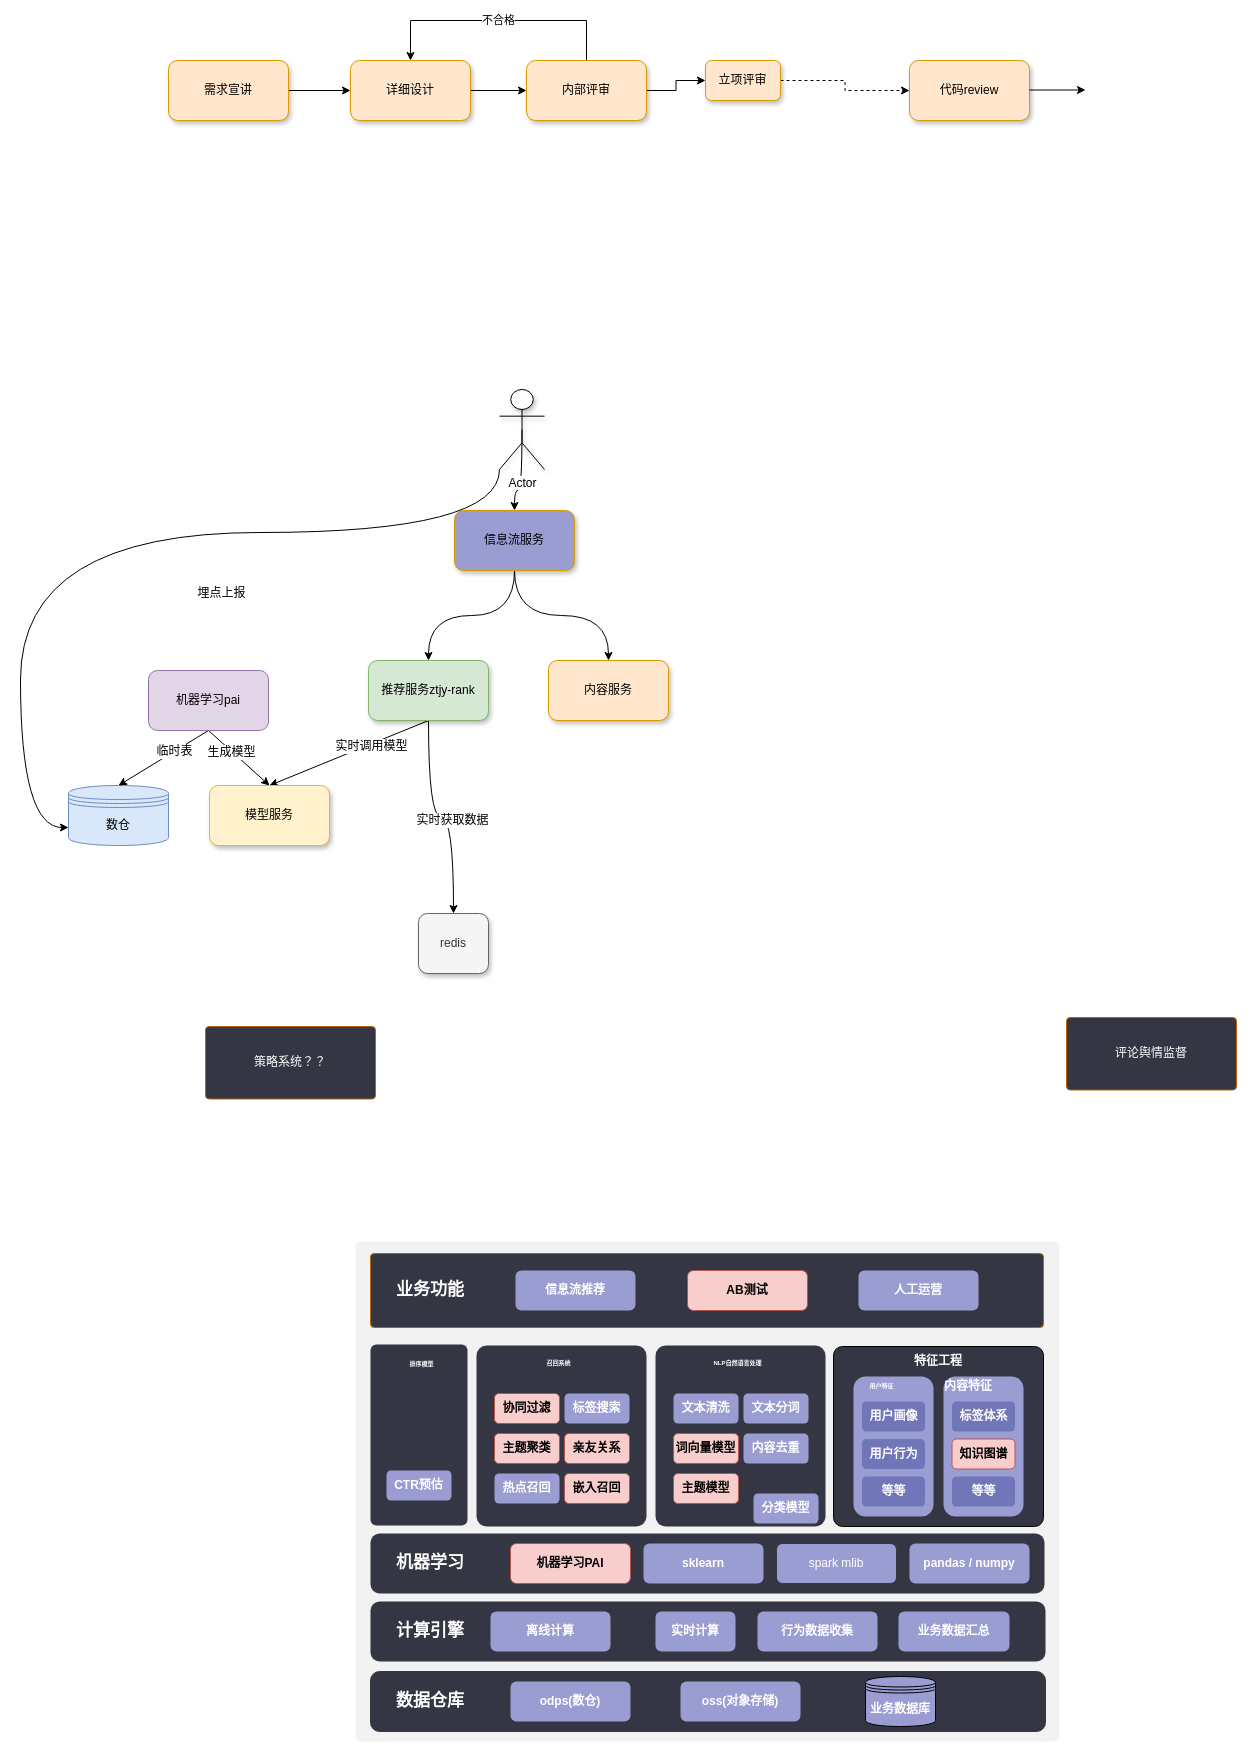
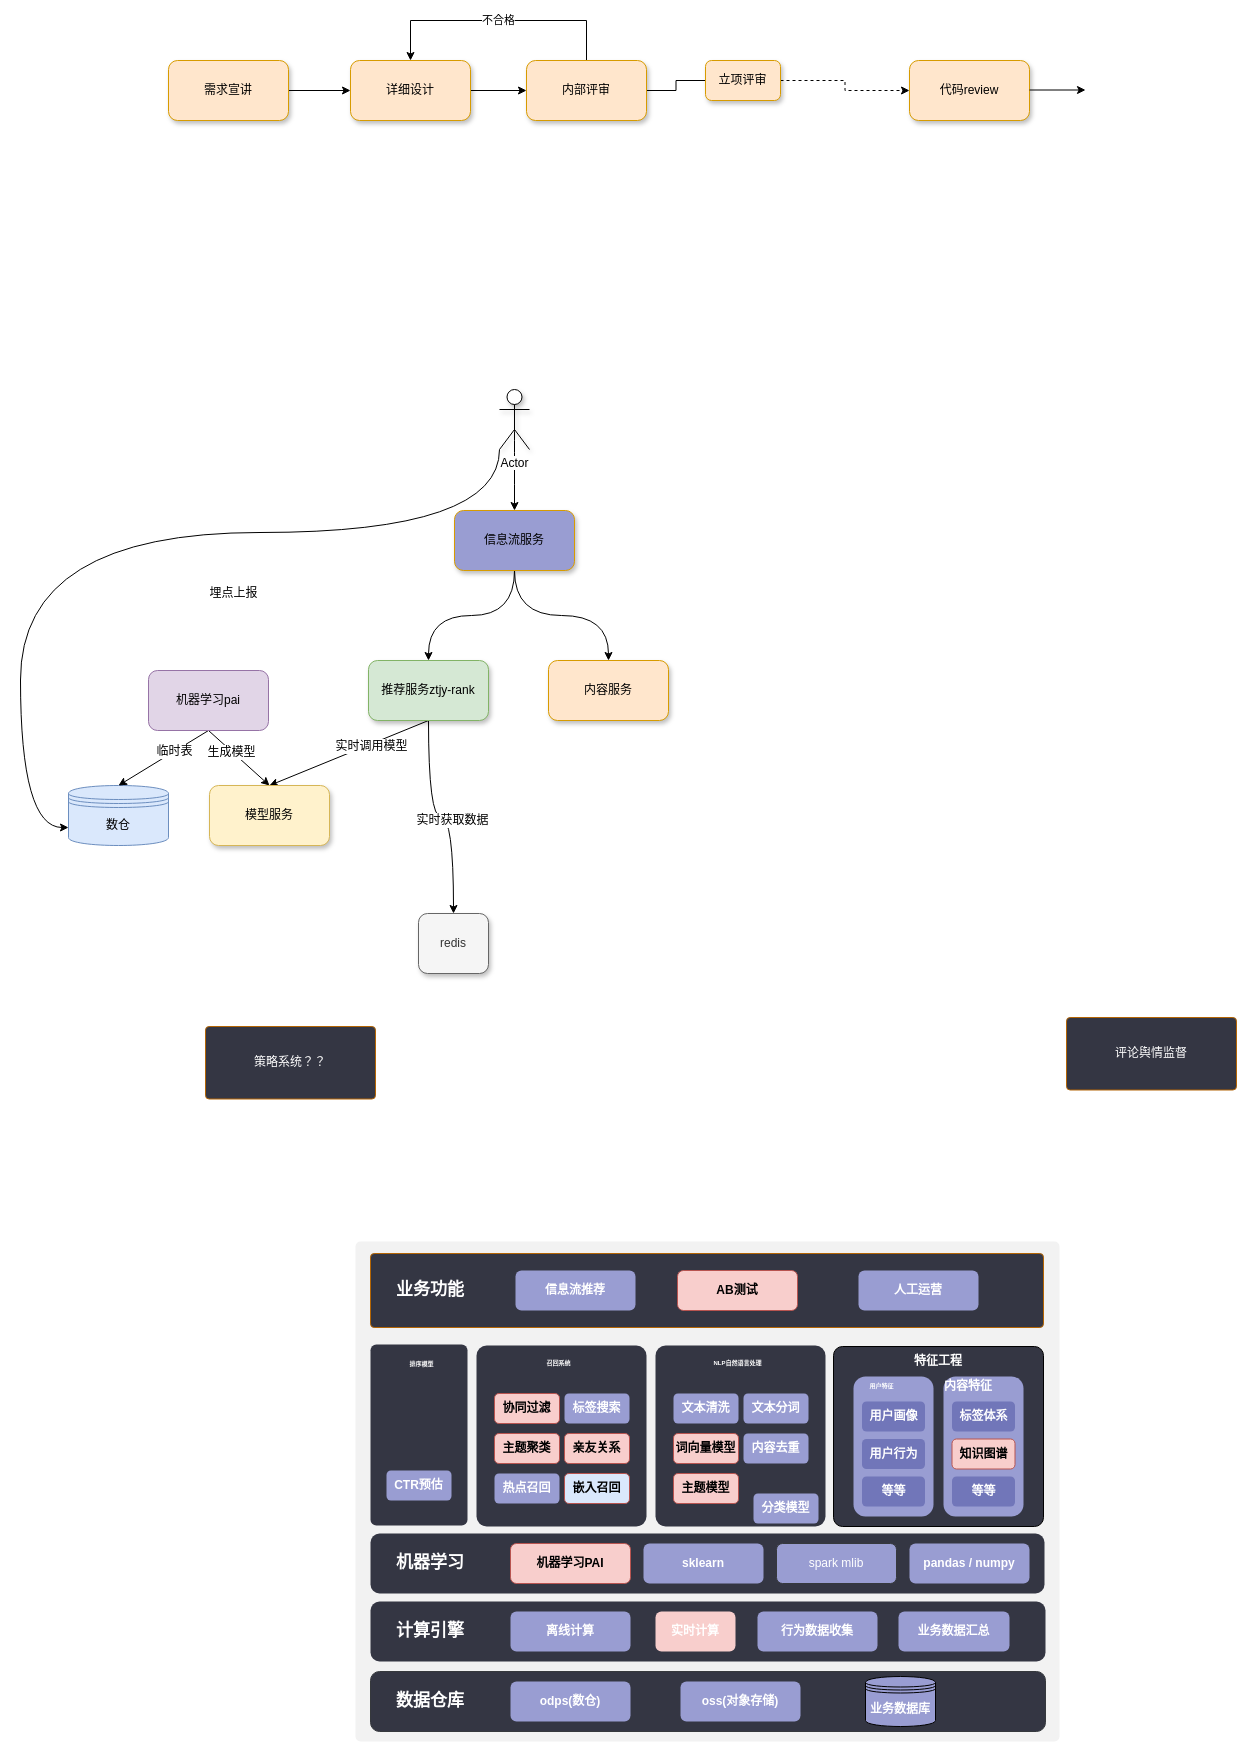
(697, 81) -> (700, 81)
(522, 430) -> (515, 420)
(748, 1291) -> (738, 1291)
(597, 1489) -> (597, 1489)
(551, 1632) -> (571, 1632)
(696, 1632) -> (696, 1632)
